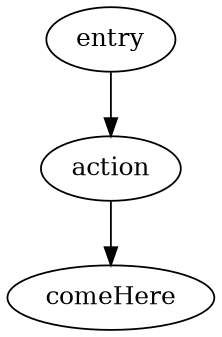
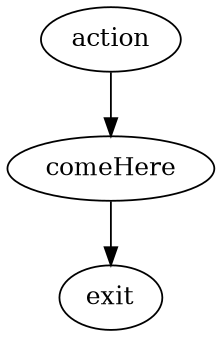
(111, 39) -> none
none -> (111, 298)
